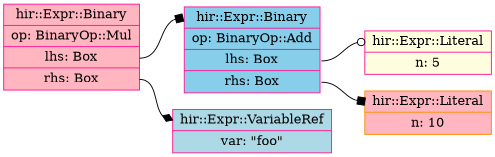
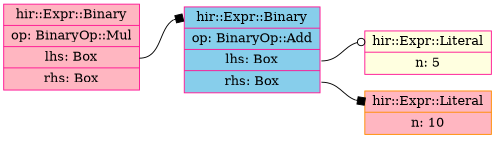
(252, 131) -> none
